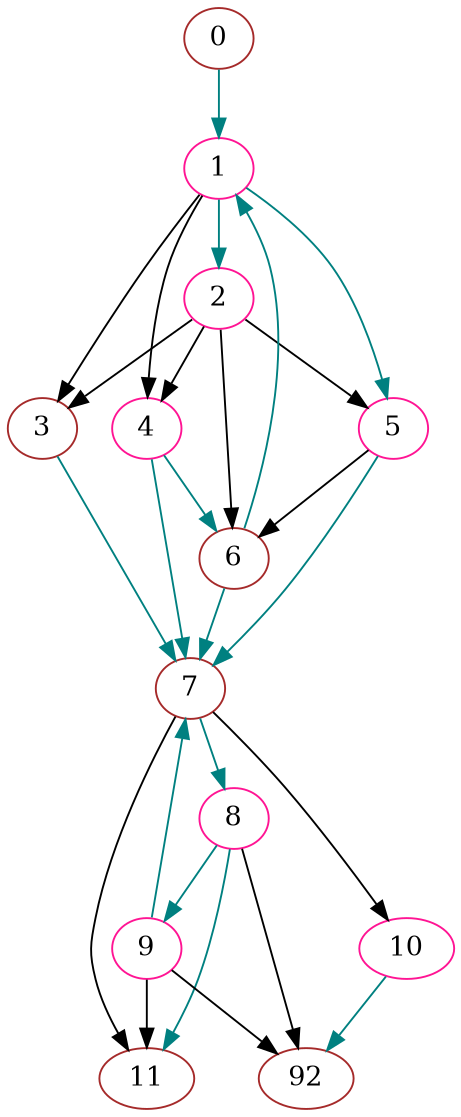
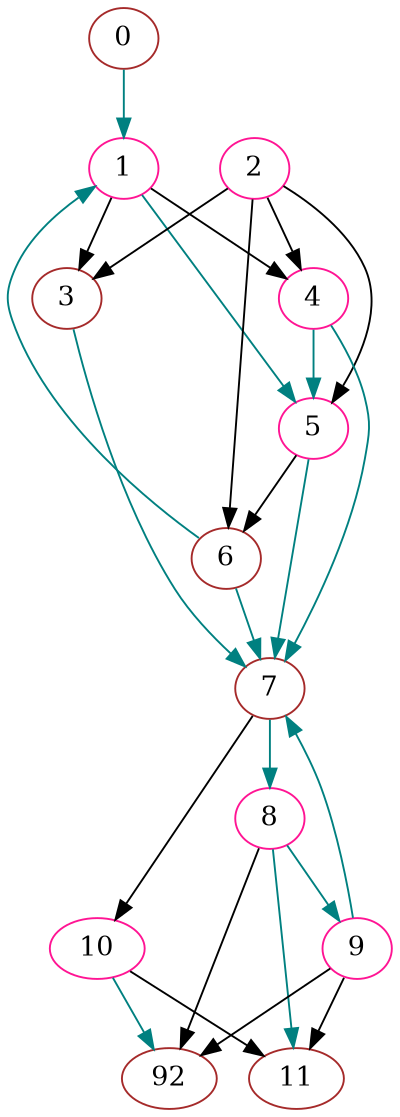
(219, 224) -> none
(185, 485) -> (314, 354)
(108, 871) -> (183, 1005)
